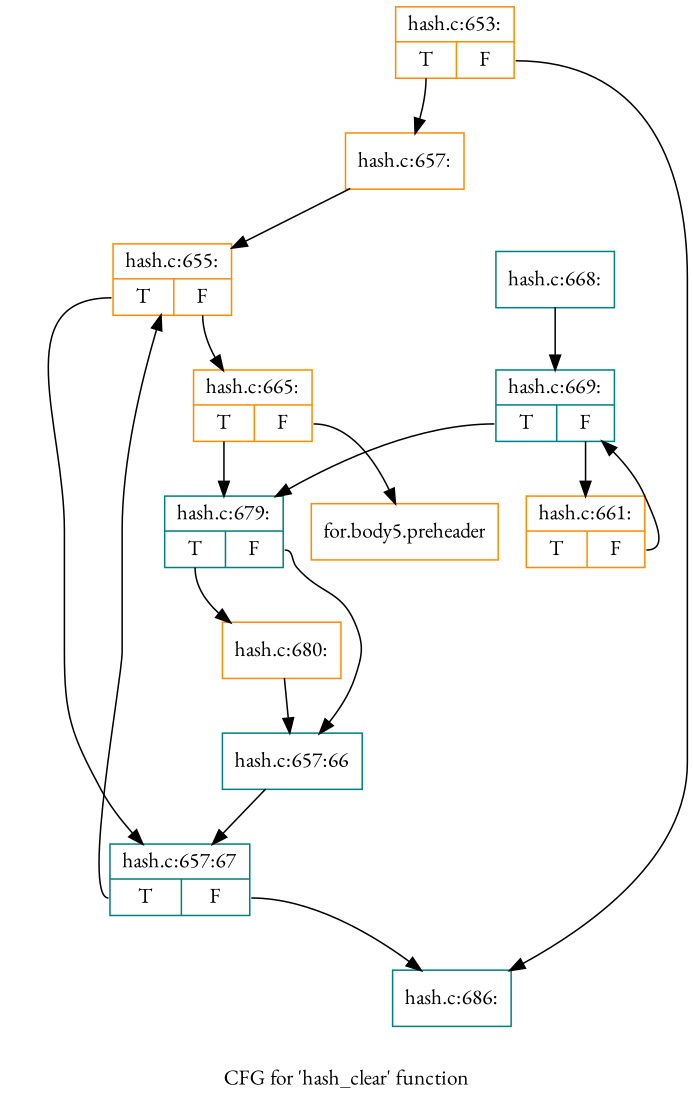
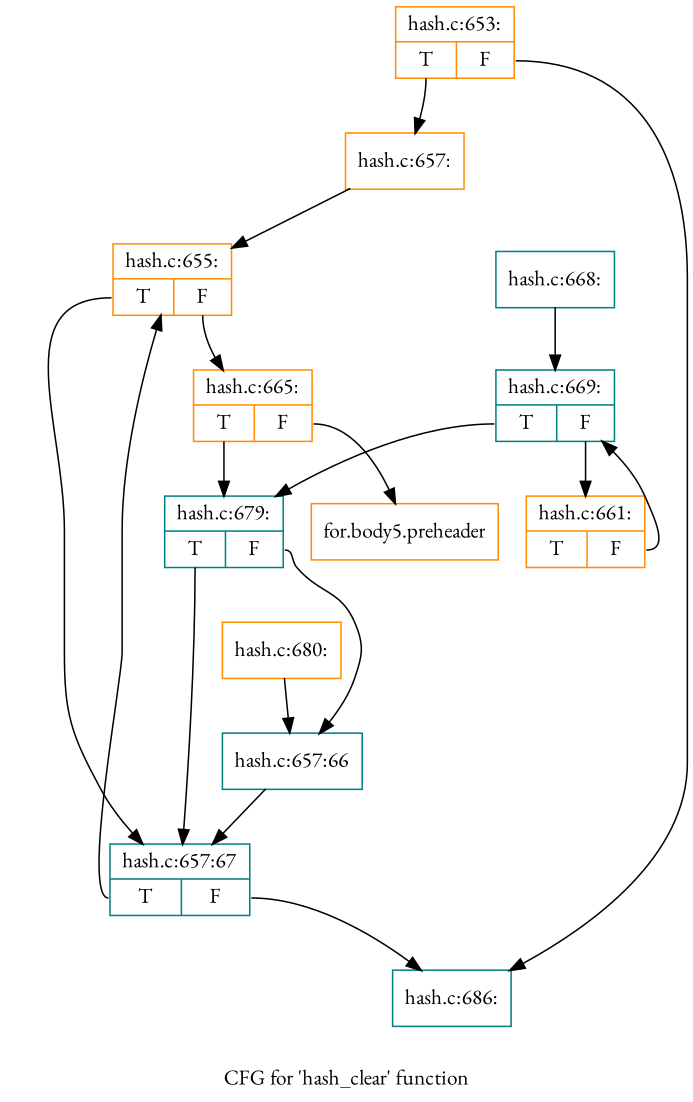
(202, 593) -> (192, 699)
